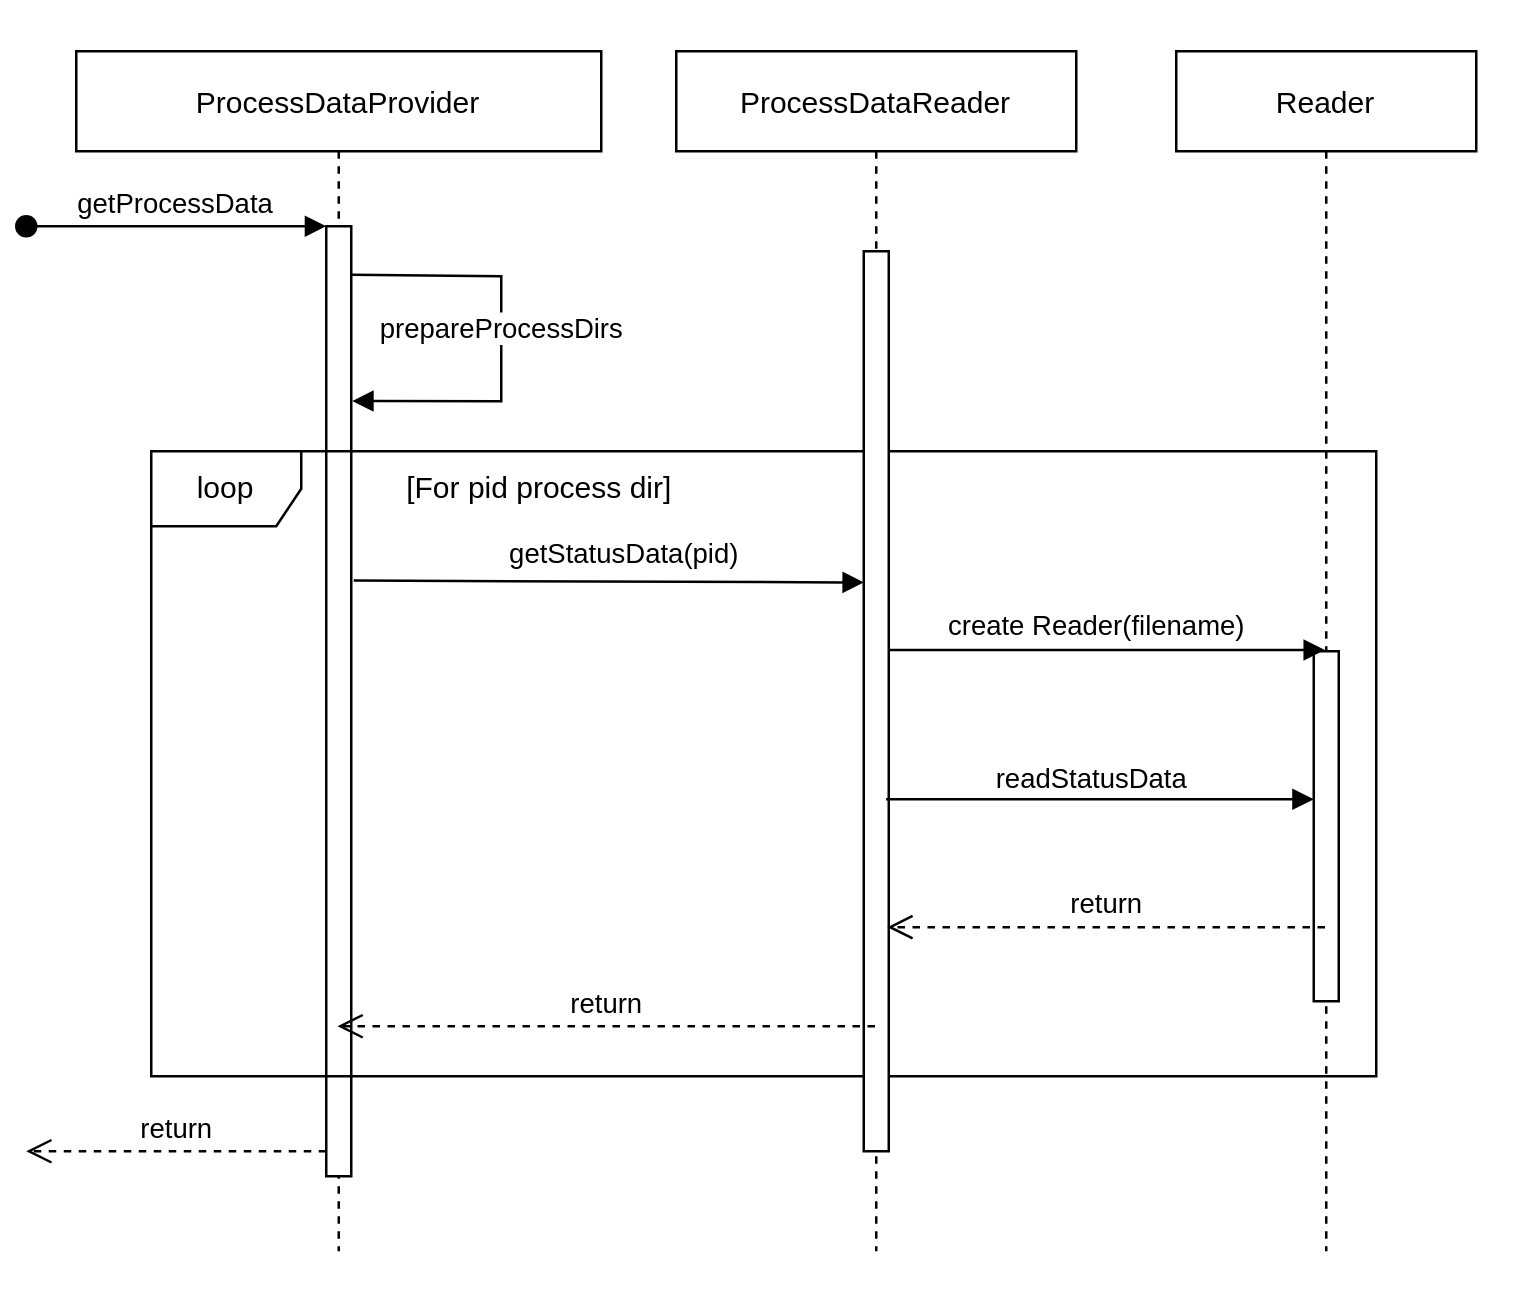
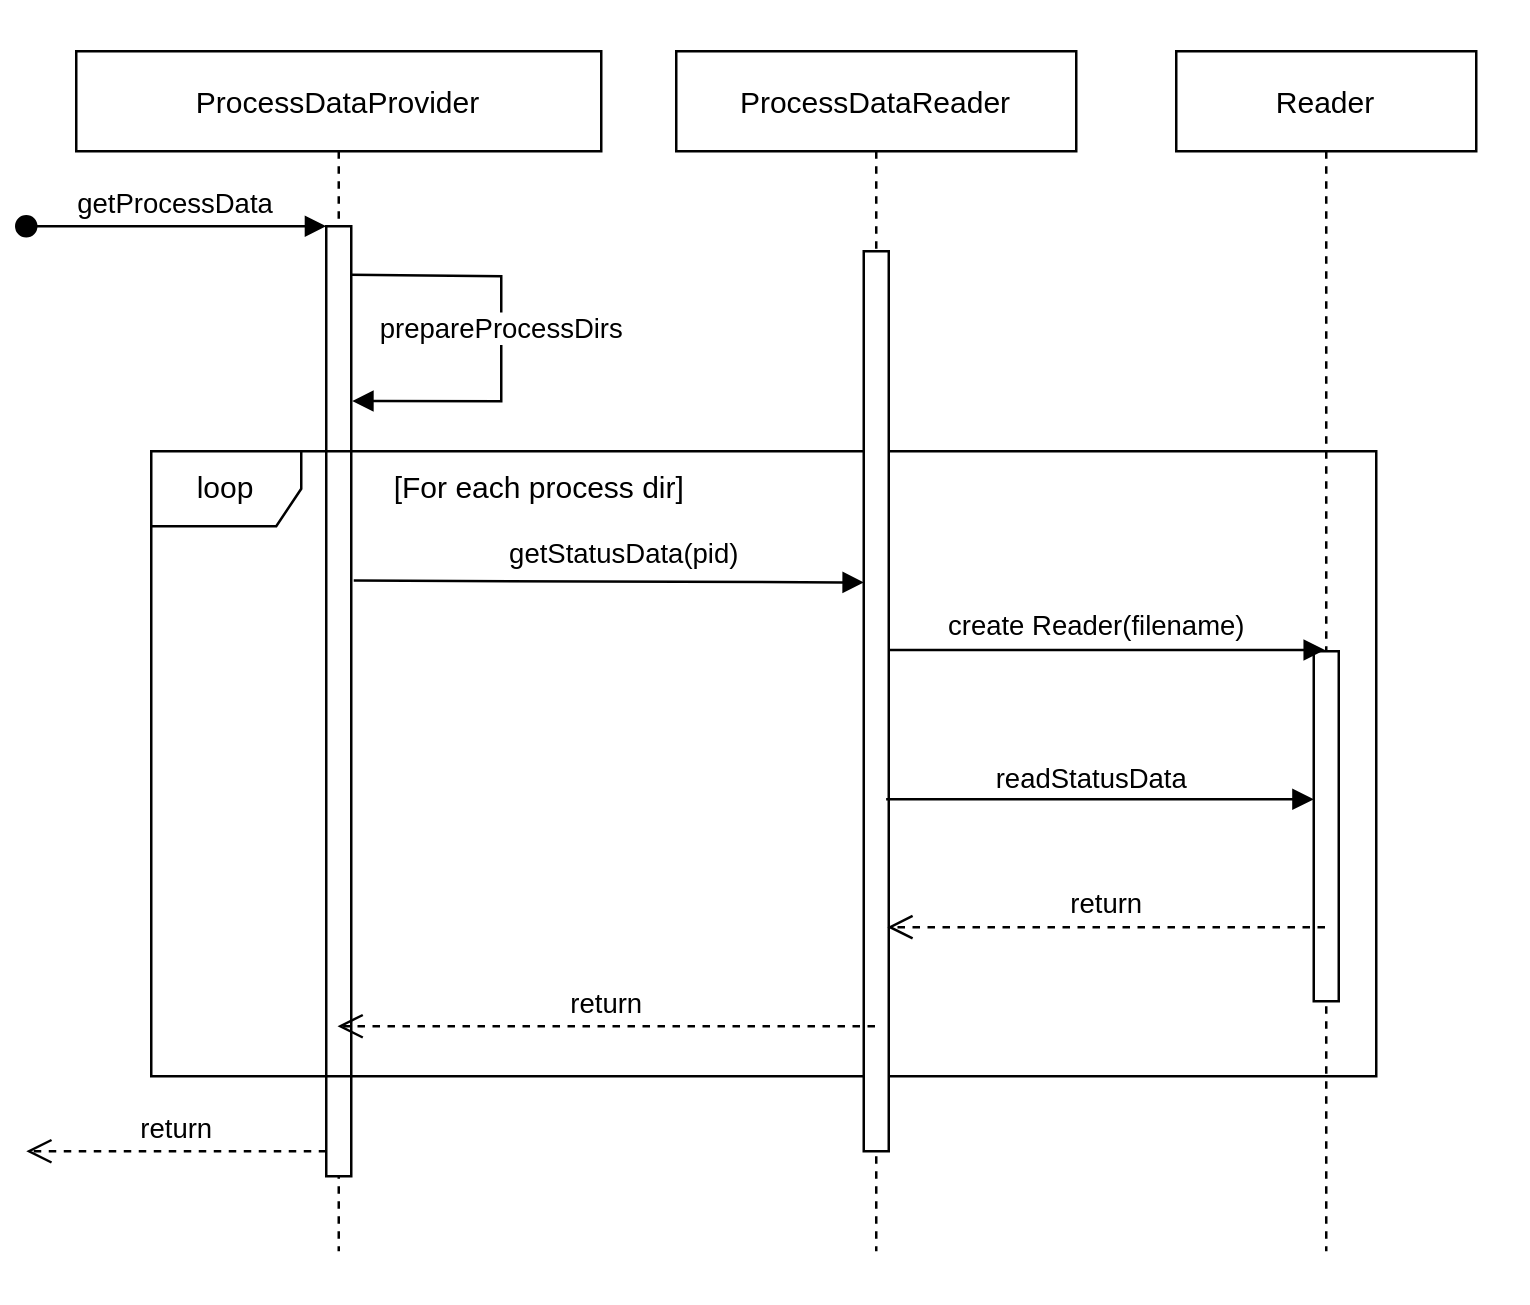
(540, 489) -> (540, 489)
